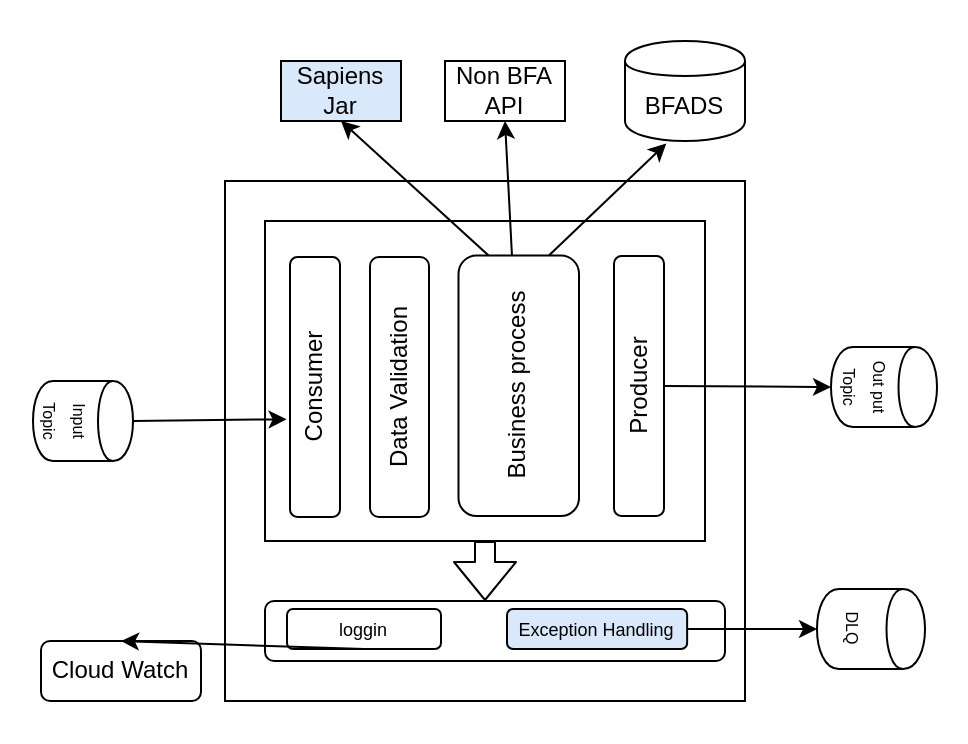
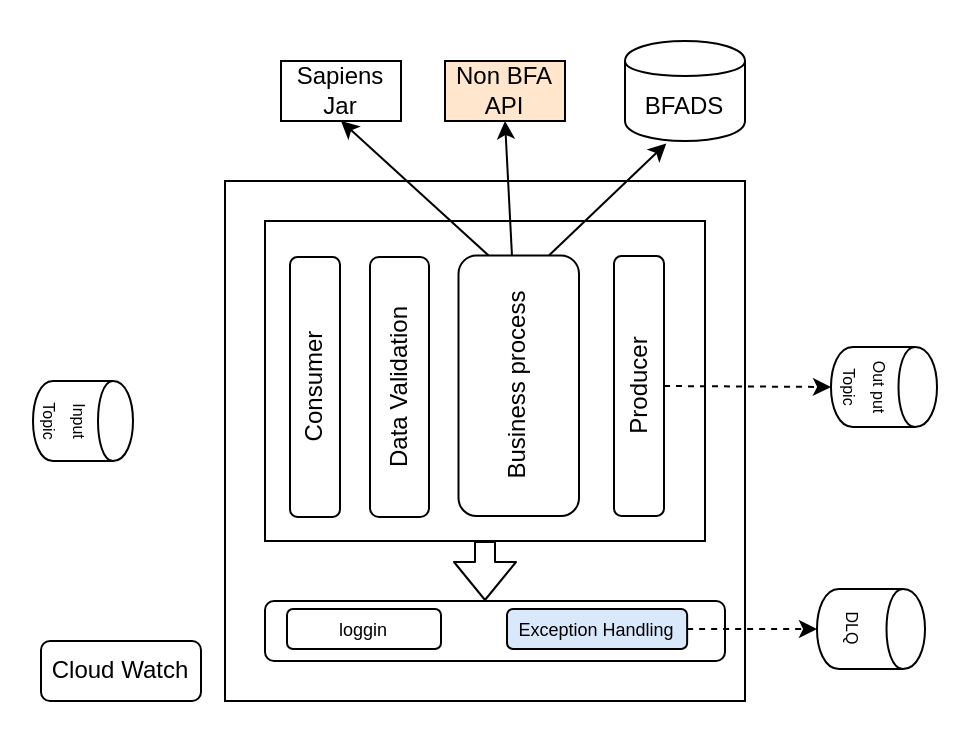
(341, 91) -> (341, 91)
(505, 91) -> (505, 91)
(743, 386) -> (743, 386)
(203, 420) -> none
(747, 629) -> (747, 629)
(242, 645) -> none
